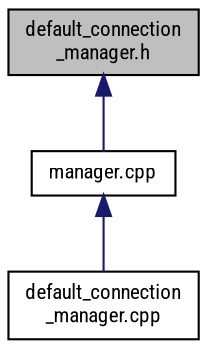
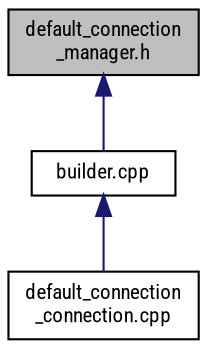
(104, 173) -> (104, 173)
(104, 305) -> (104, 305)
